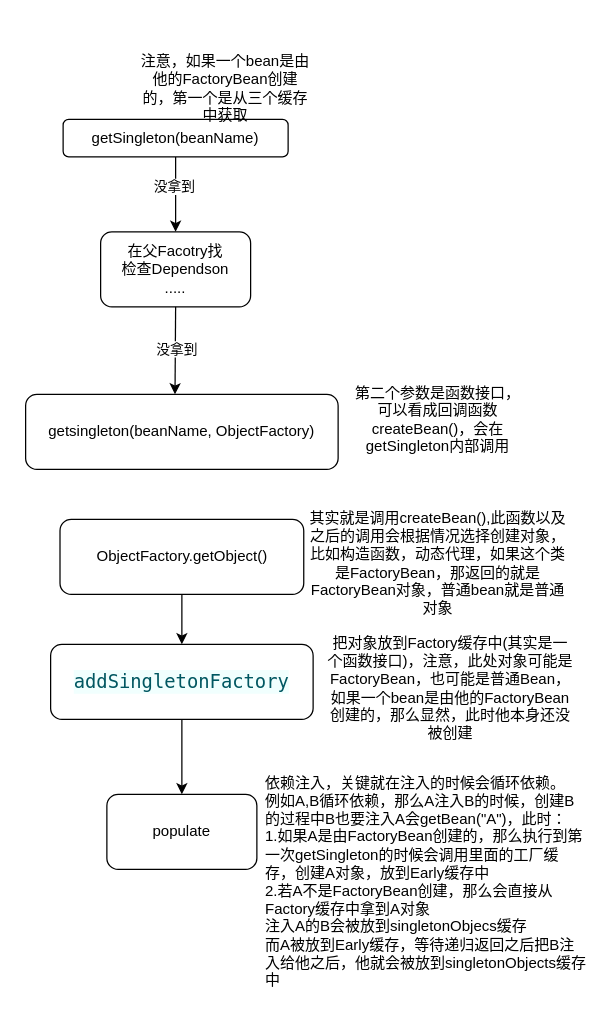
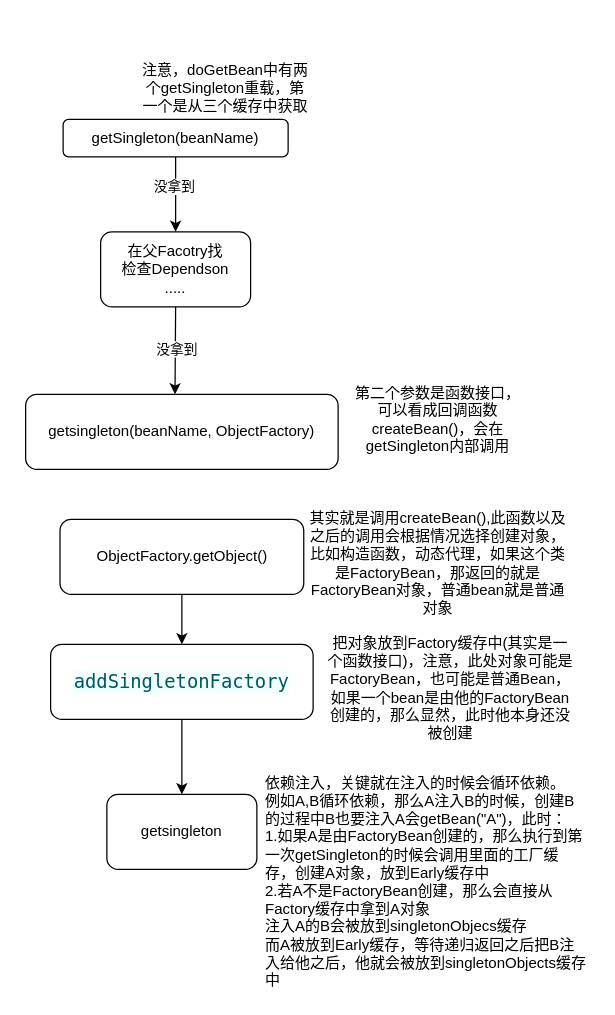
(226, 88) -> (226, 88)
(182, 832) -> (182, 832)
